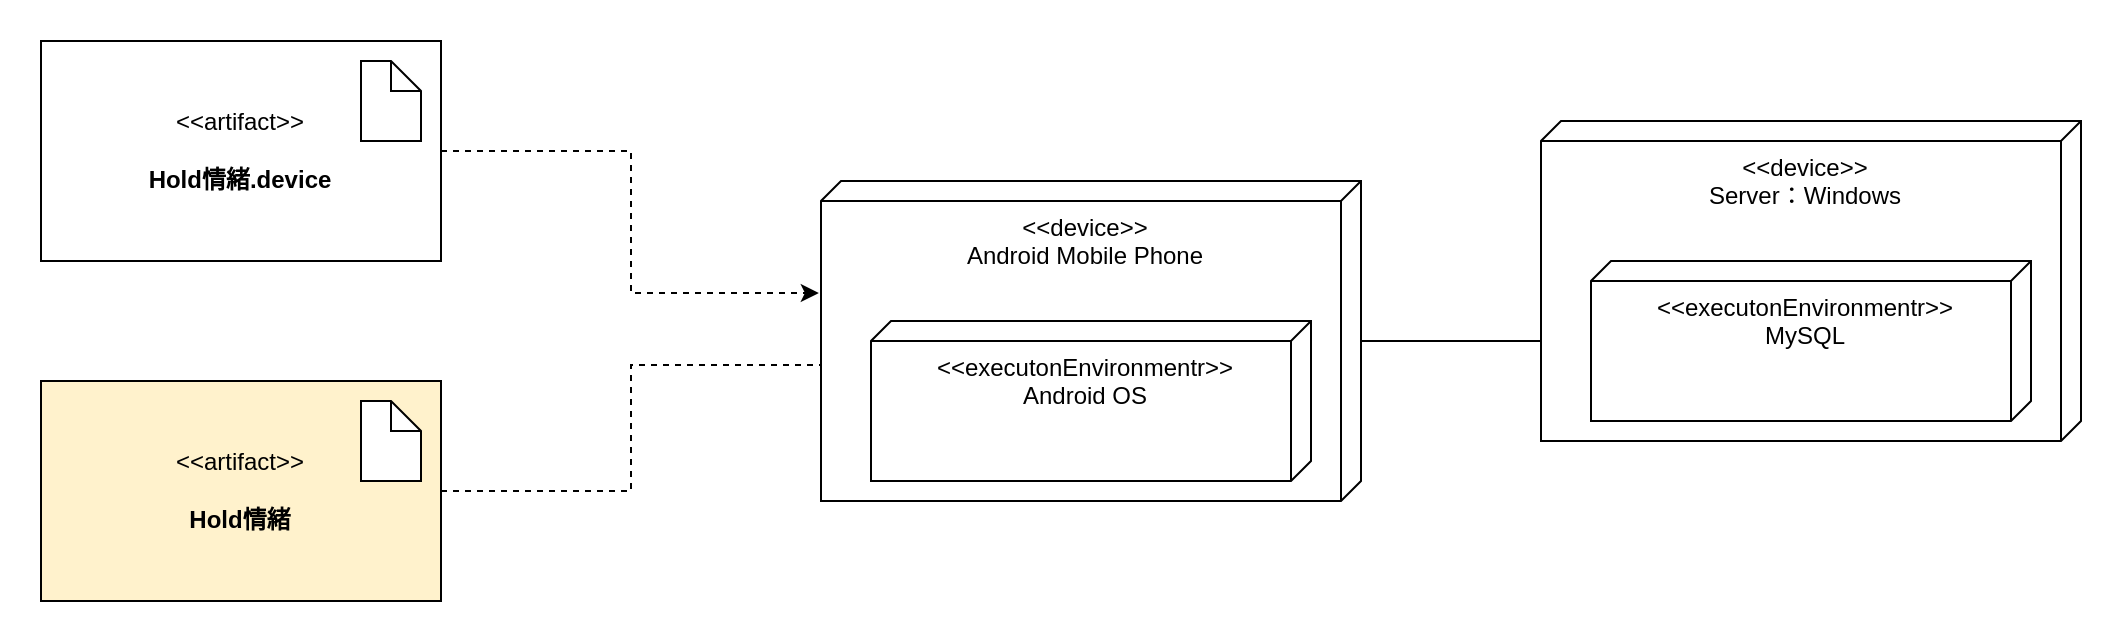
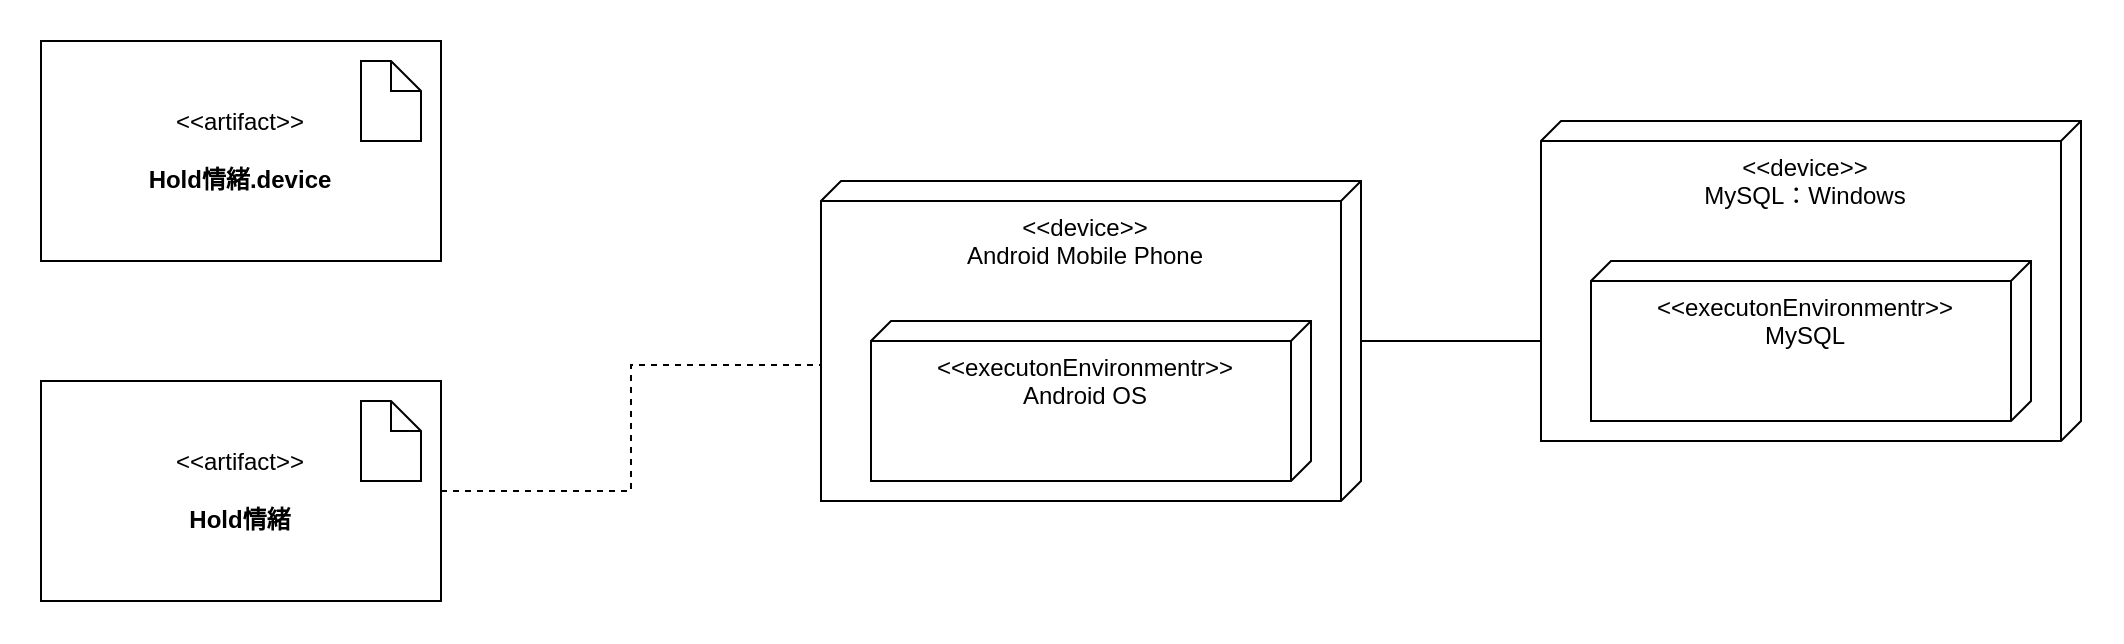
(1806, 184) -> (1806, 184)
(631, 214) -> none
(241, 491) -> (241, 491)
